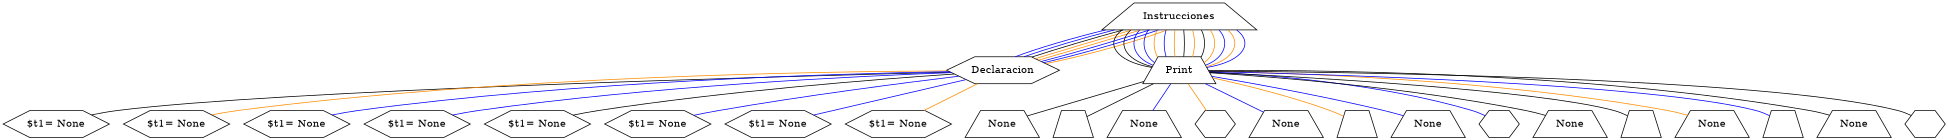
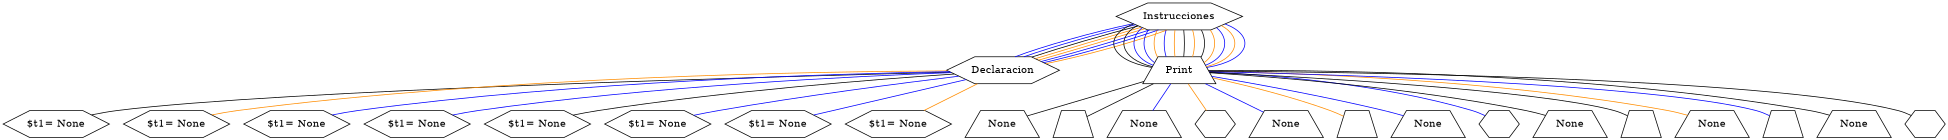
(1179, 16) -> (1179, 16)
